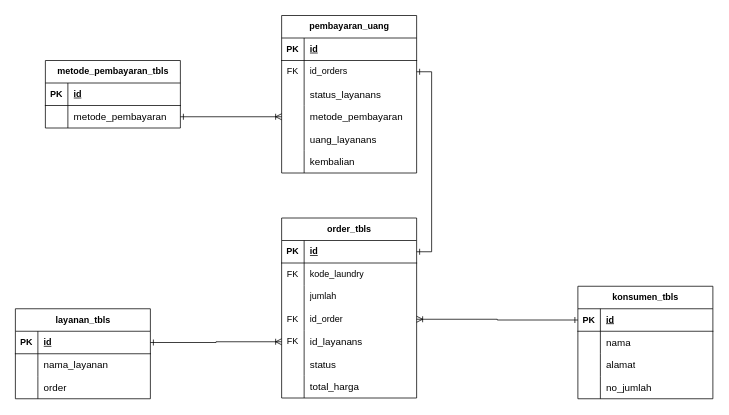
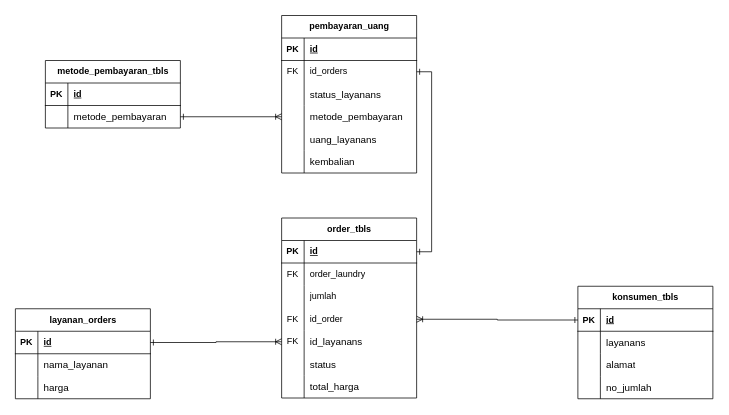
(339, 274) -> (342, 274)
(83, 320) -> (83, 320)
(616, 342) -> (625, 342)
(56, 387) -> (56, 387)
